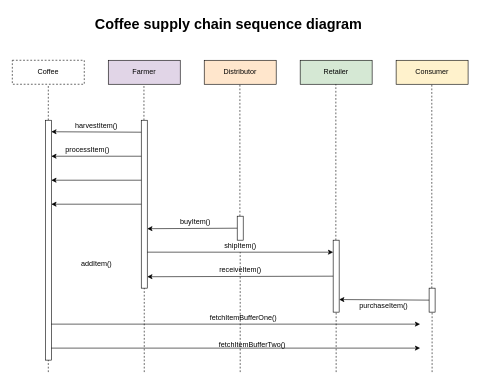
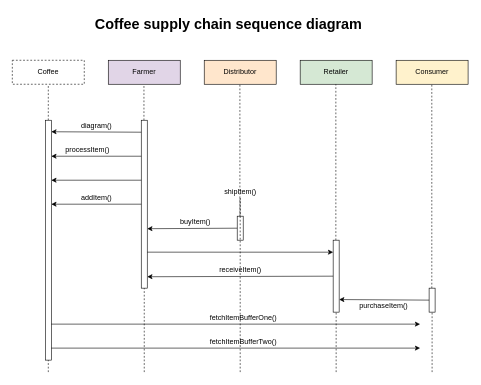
(97, 126) -> (97, 126)
(240, 246) -> (240, 192)
(96, 264) -> (96, 198)
(252, 345) -> (243, 342)
